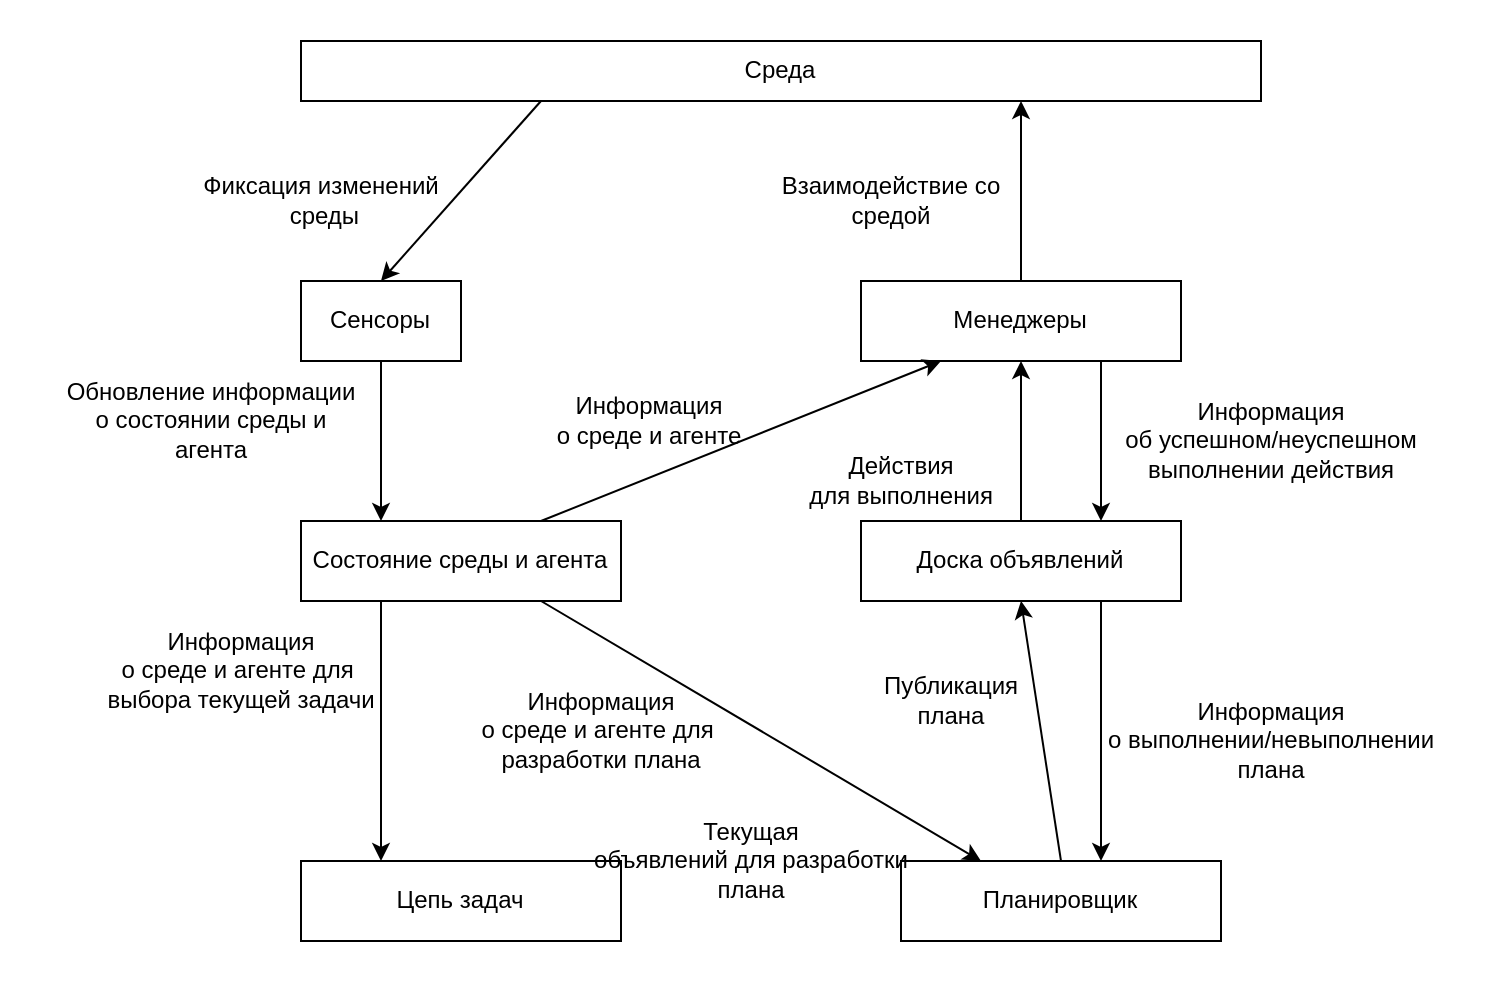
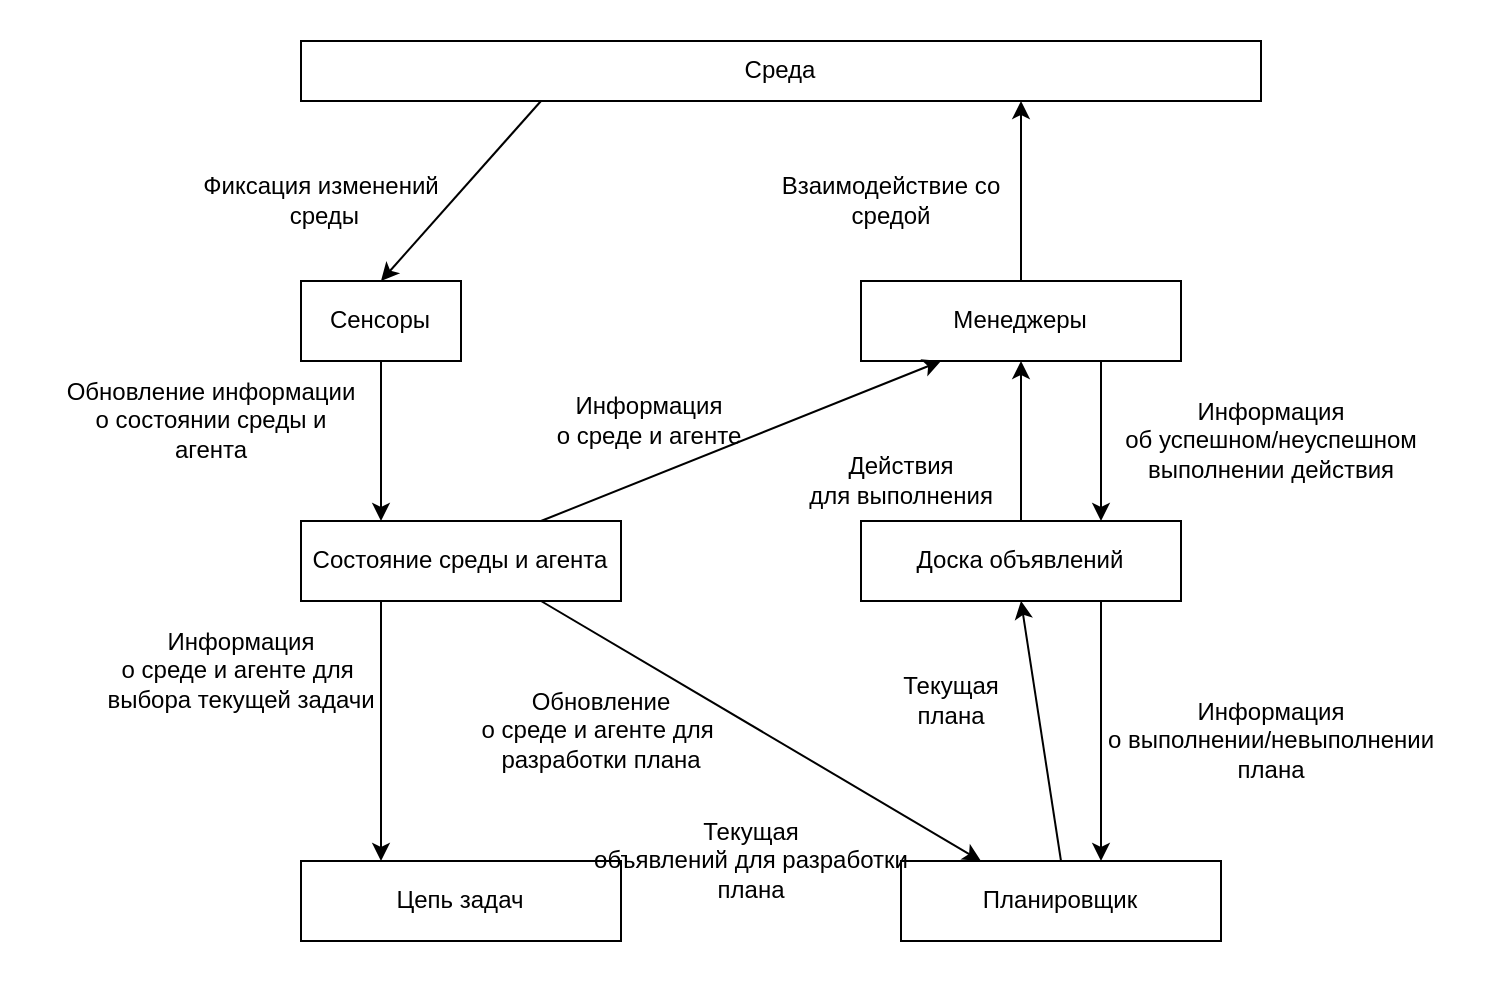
(952, 701) -> (952, 701)
(602, 731) -> (602, 731)
